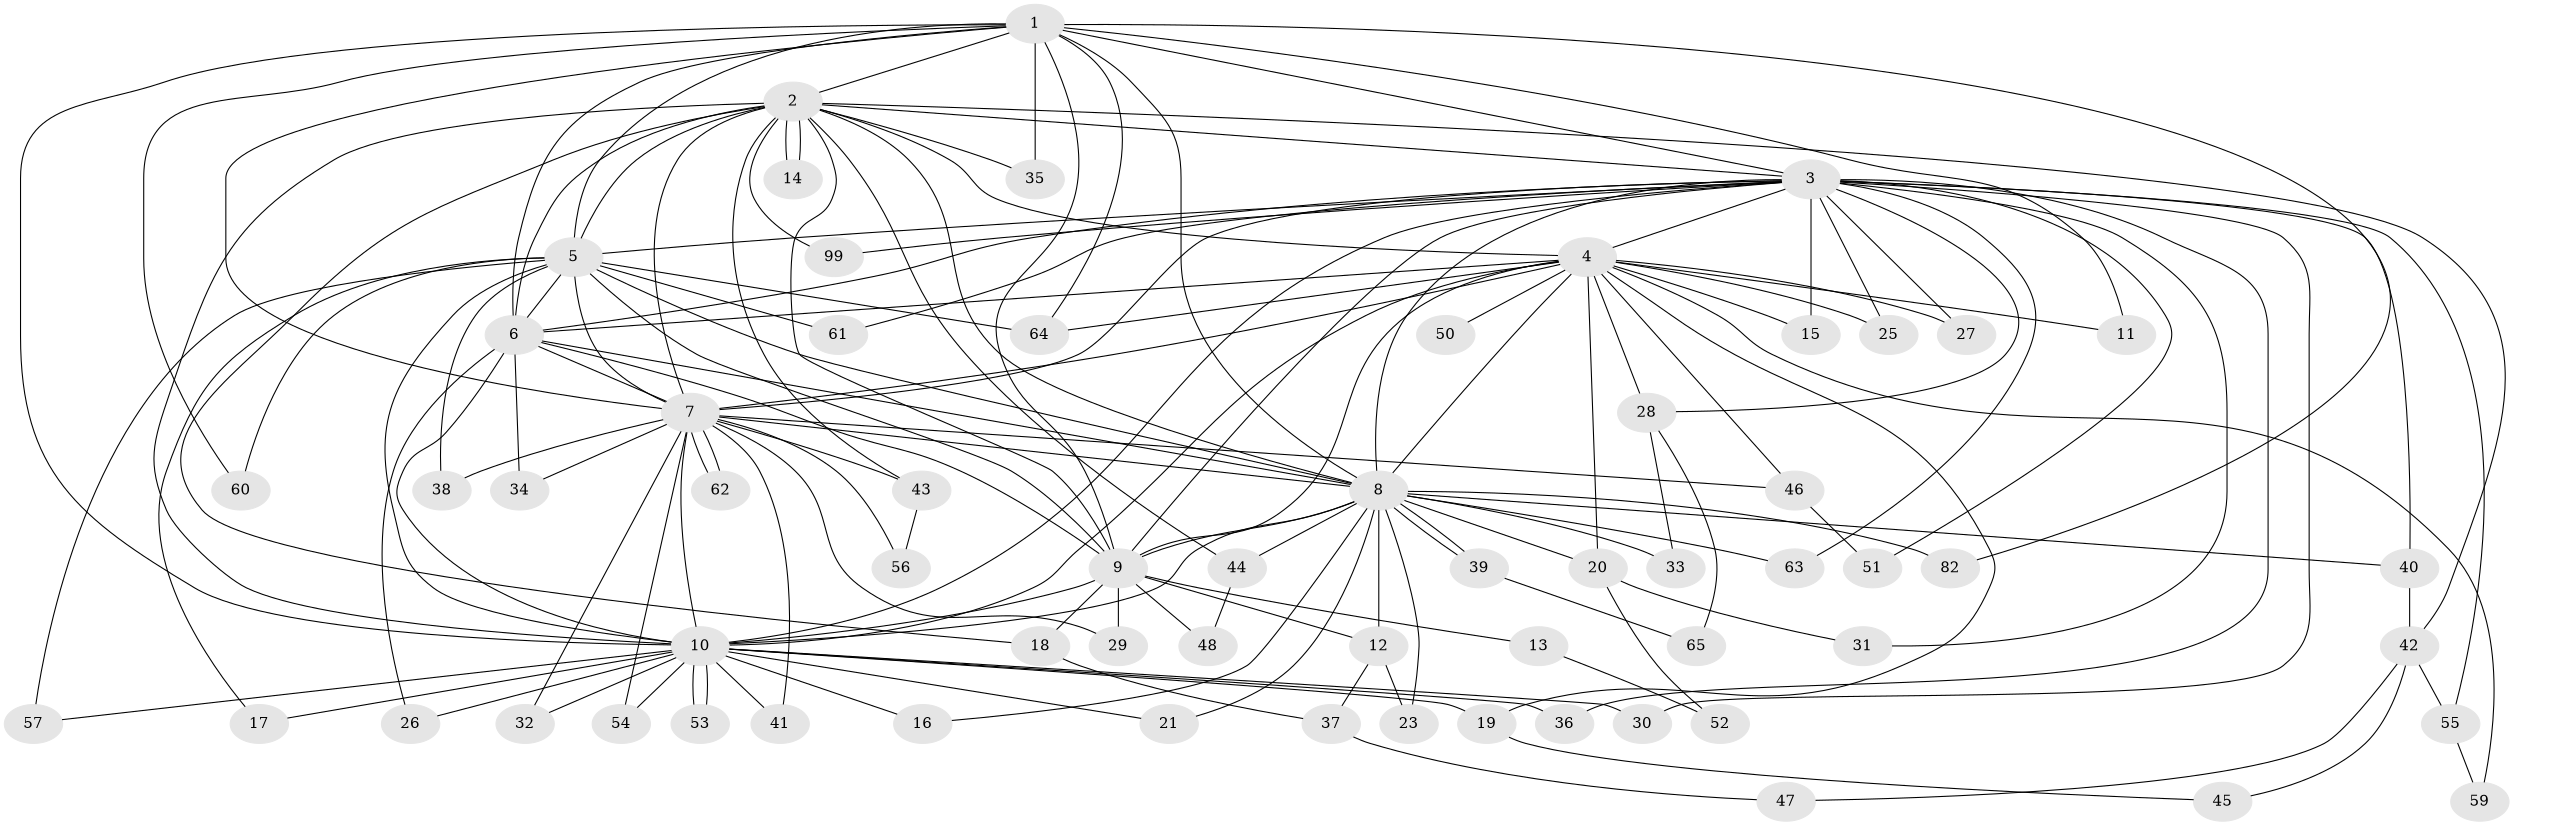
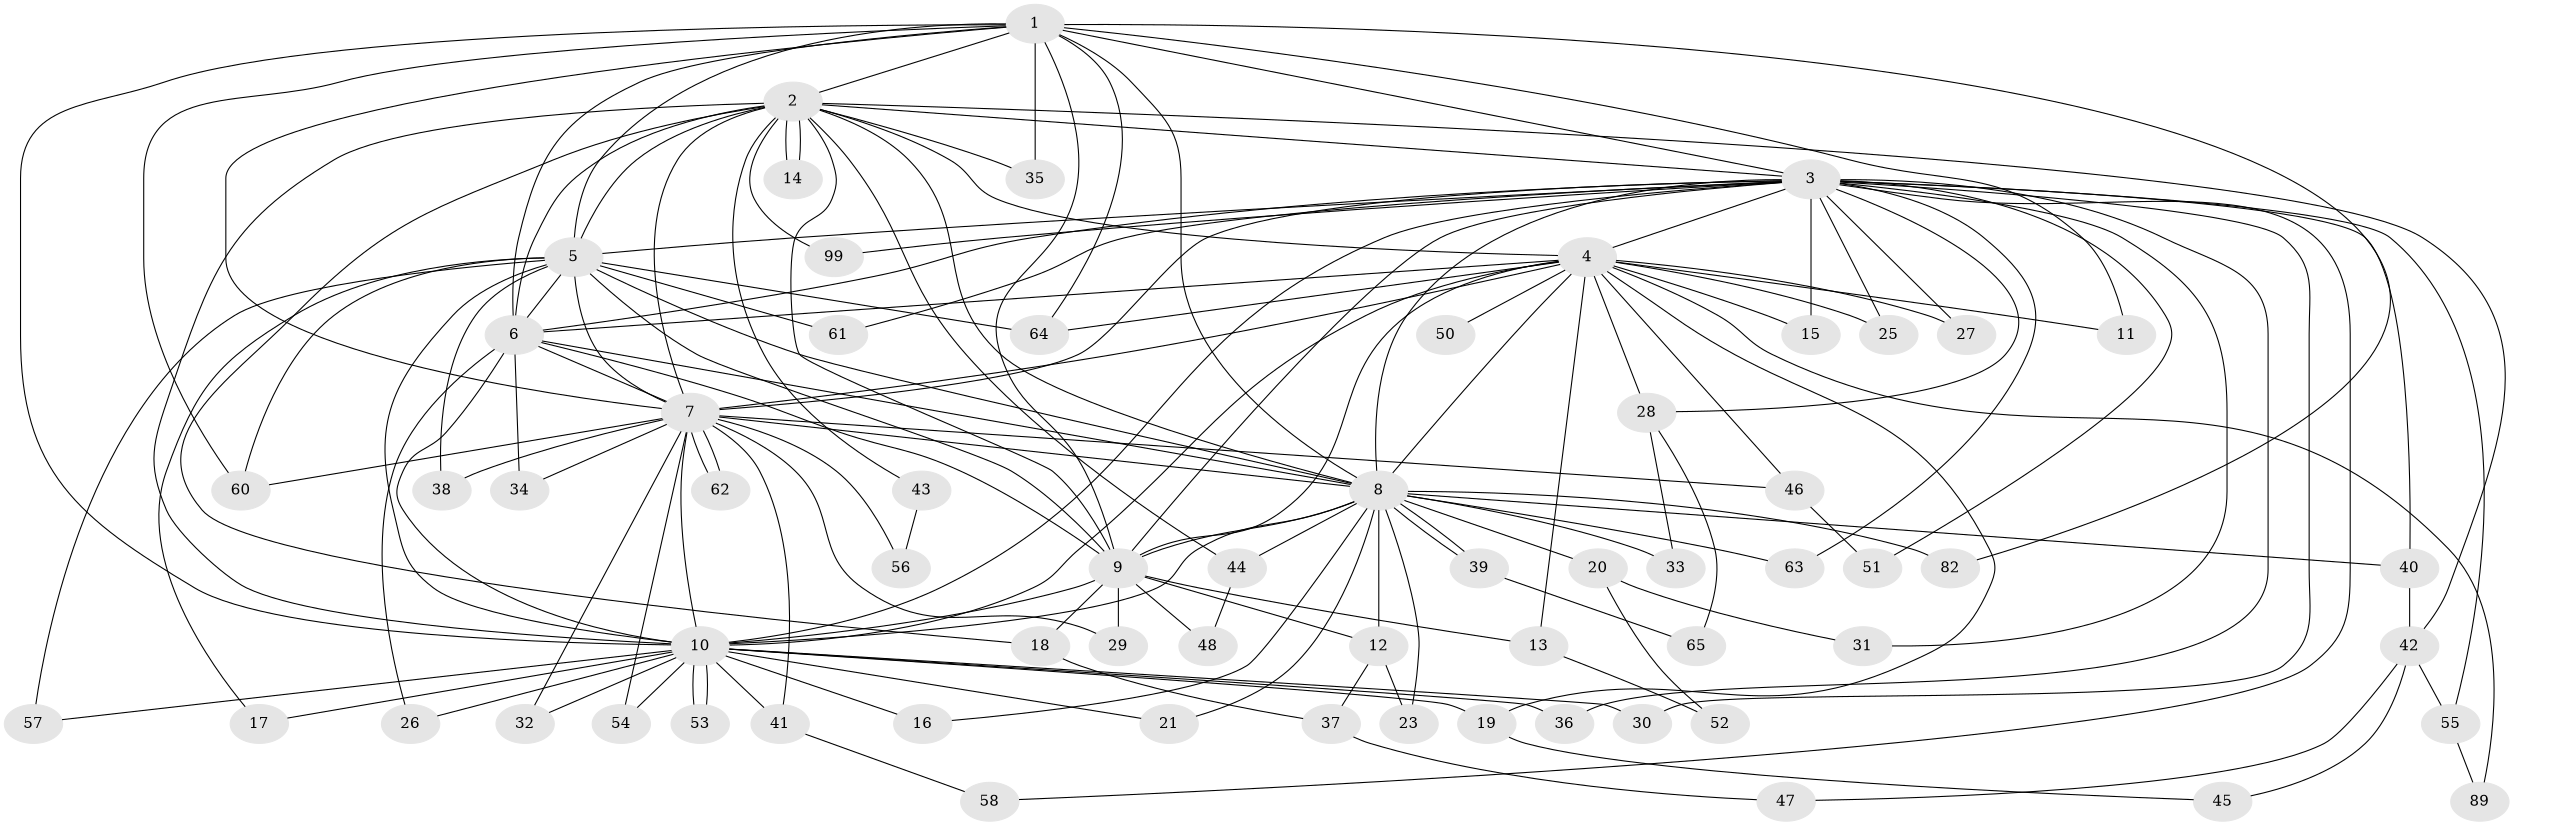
(1593, 413) -> (1563, 452)
(822, 452) -> (466, 452)
none -> (990, 802)
(2480, 802) -> (2480, 802)
